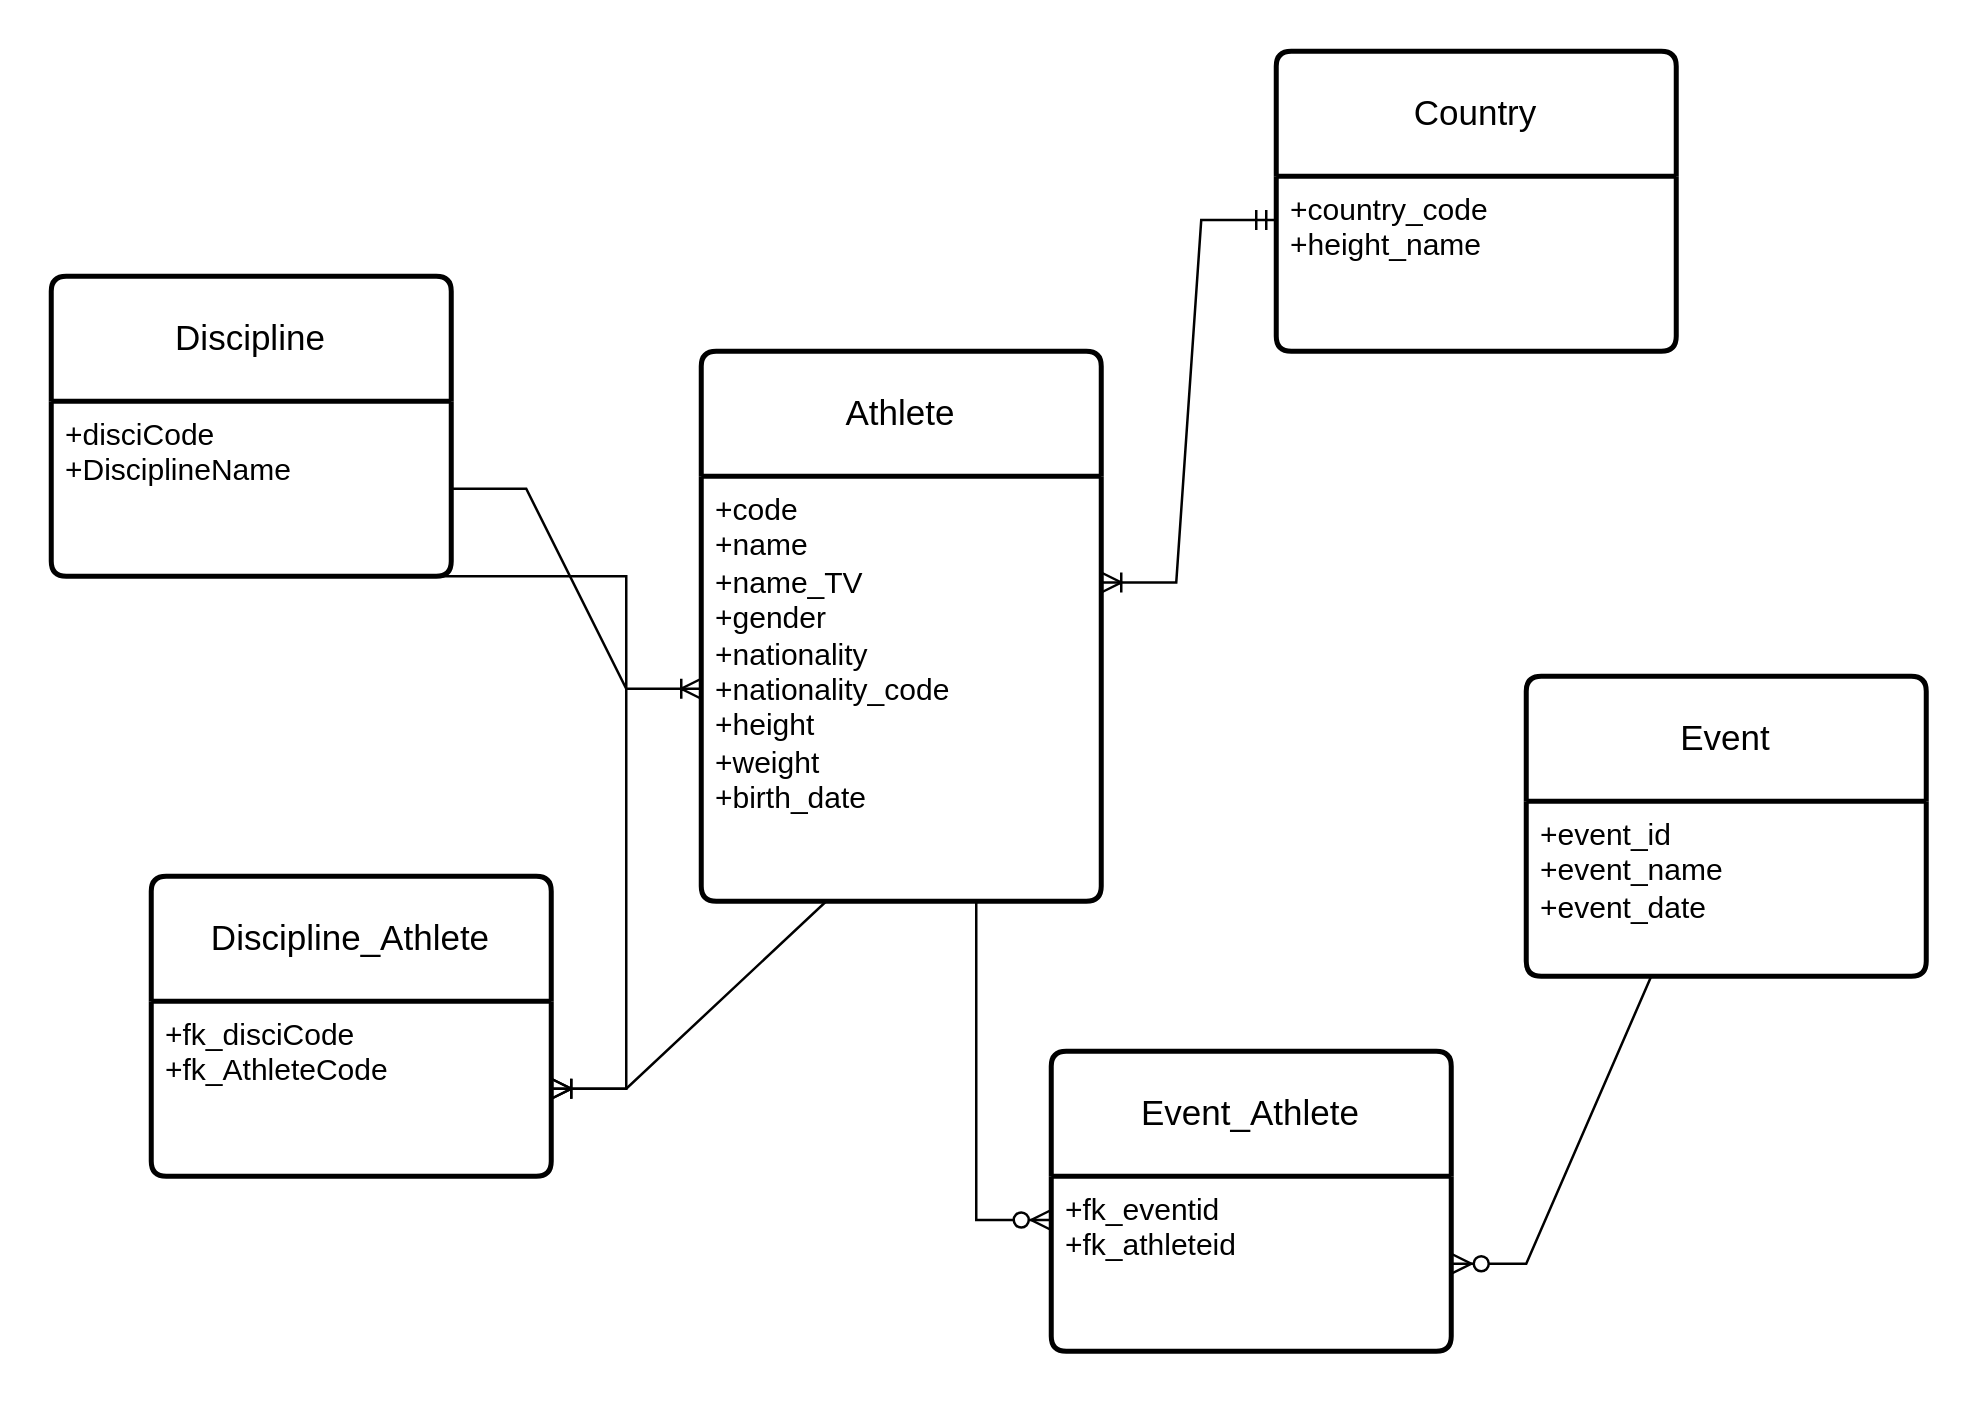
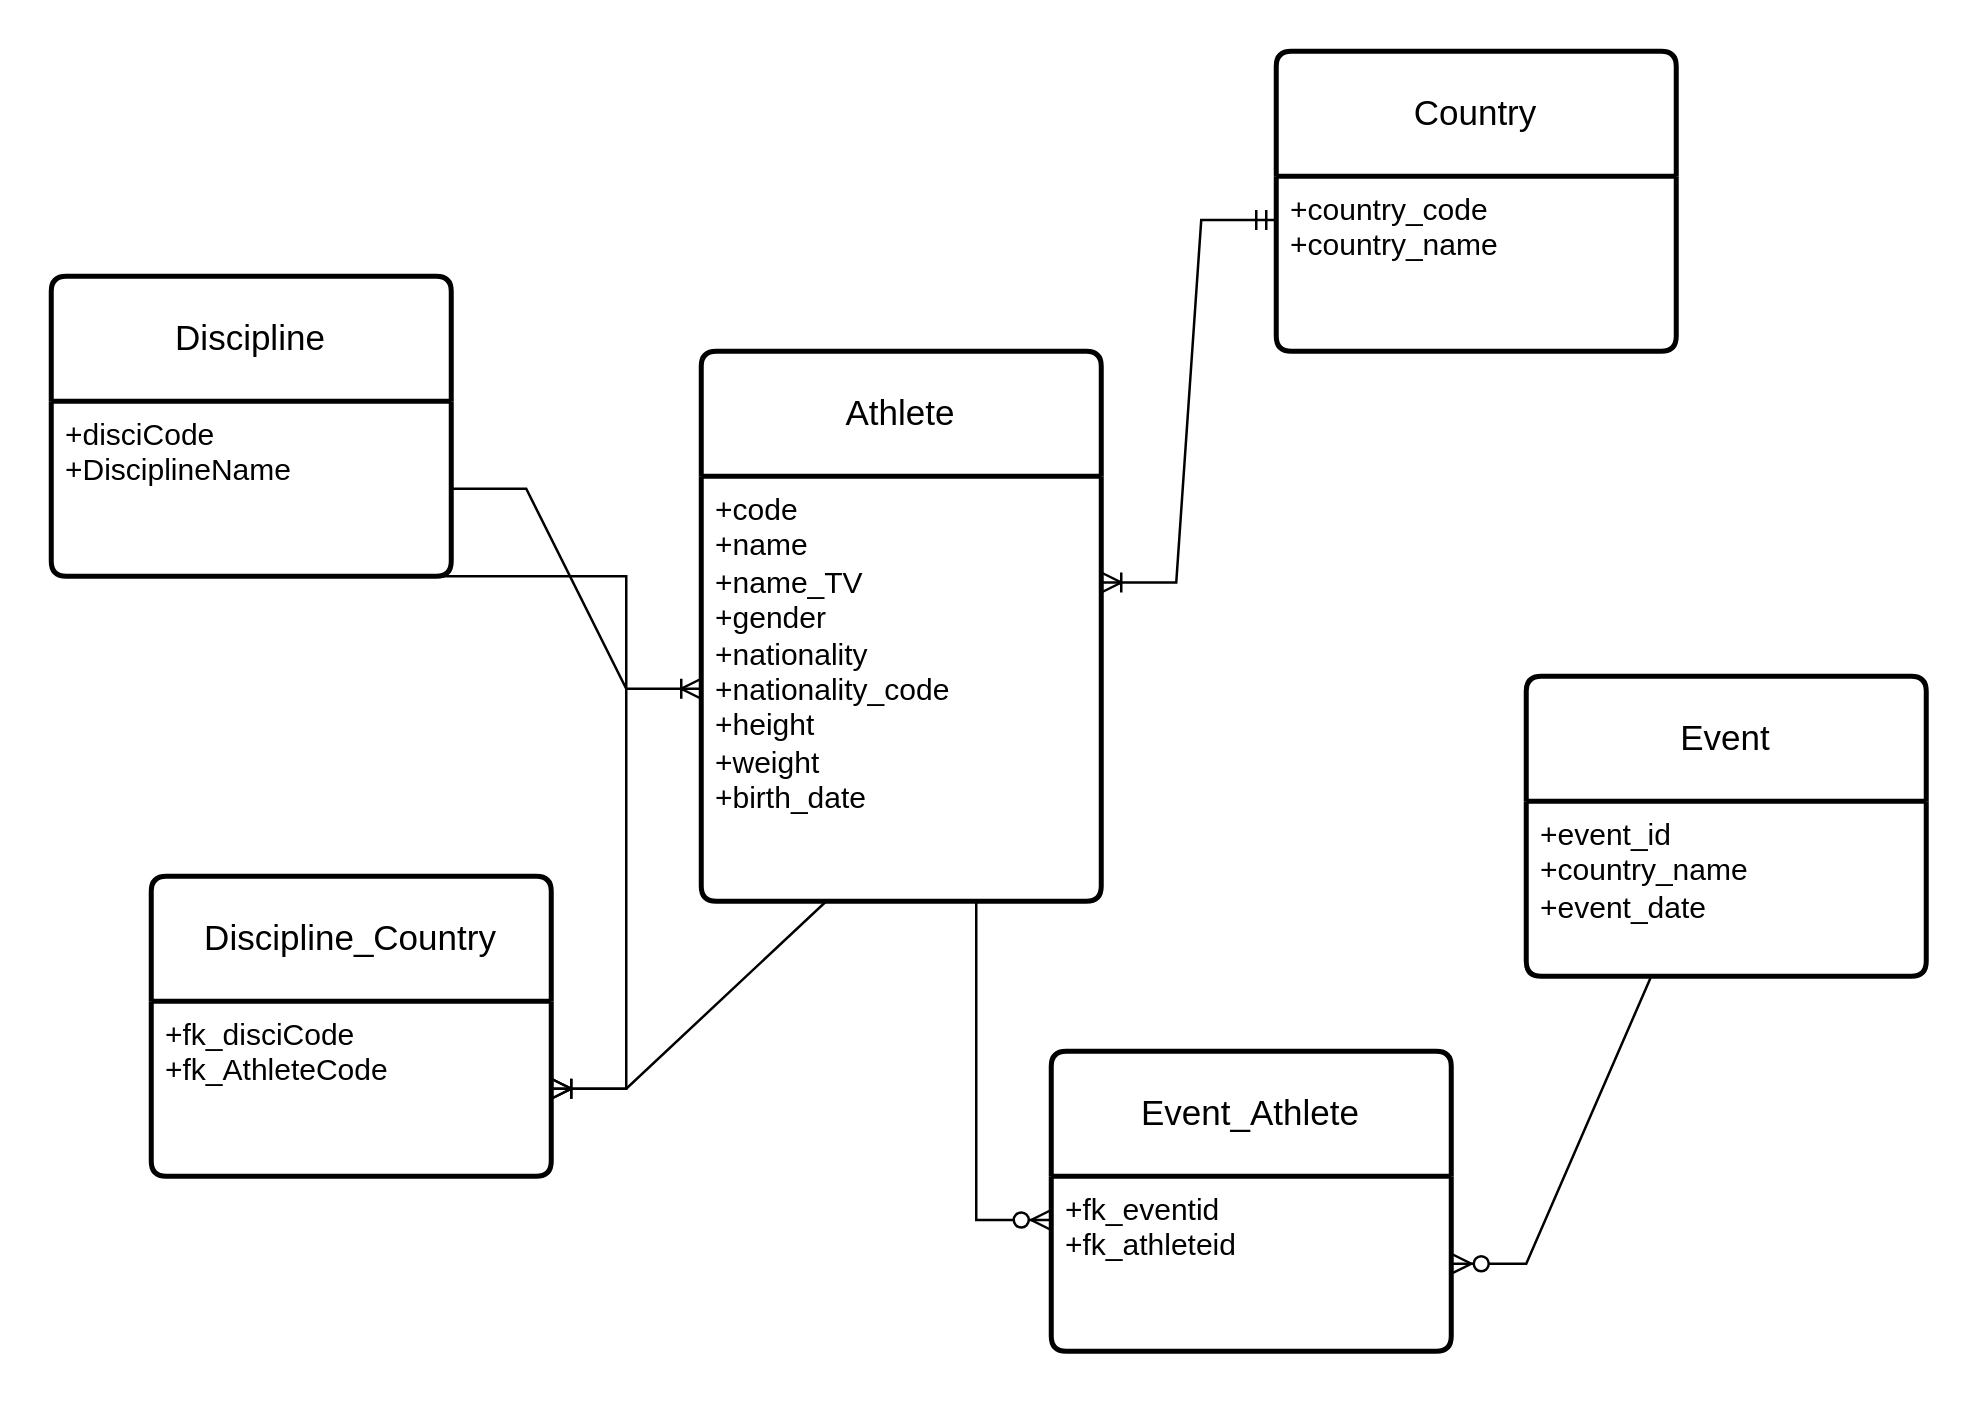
(1400, 230) -> (1400, 230)
(1634, 873) -> (1650, 873)
(351, 939) -> (351, 939)
